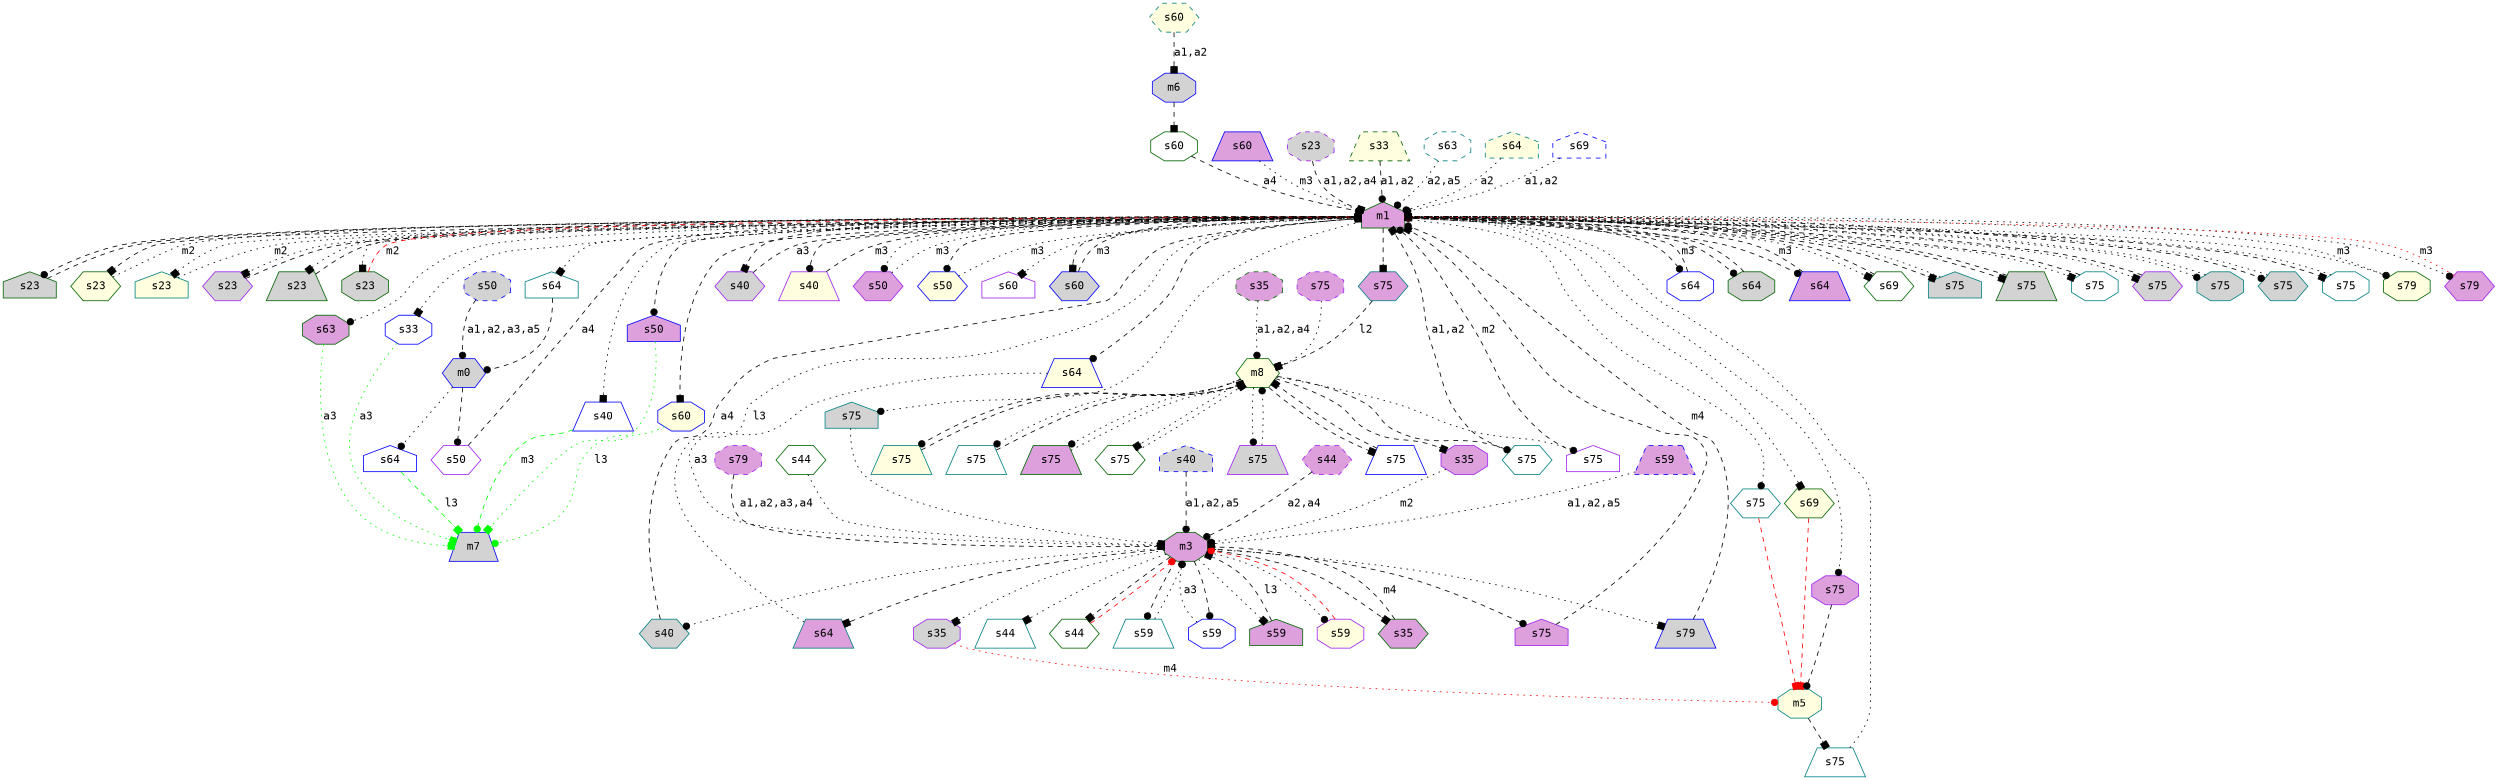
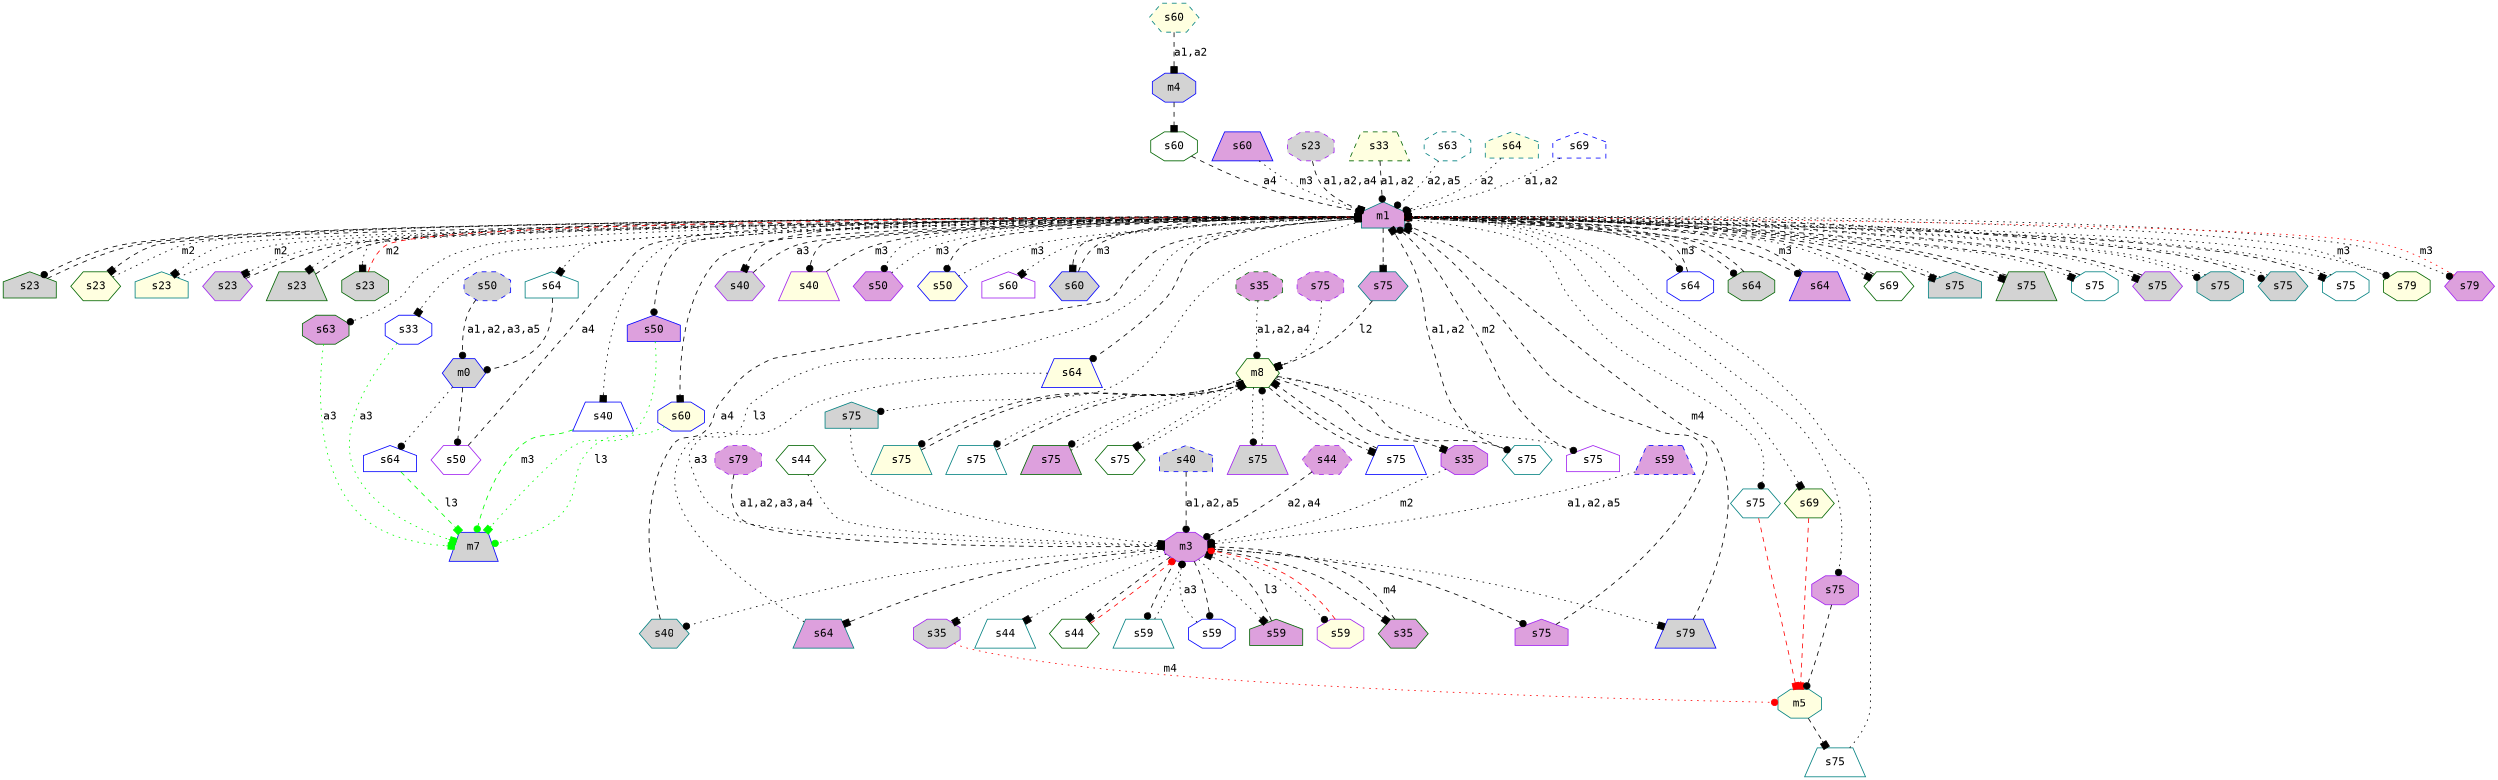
(1174, 88) -> (1174, 88)
(1383, 216) -> (1383, 216)
(1186, 547) -> (1186, 547)
